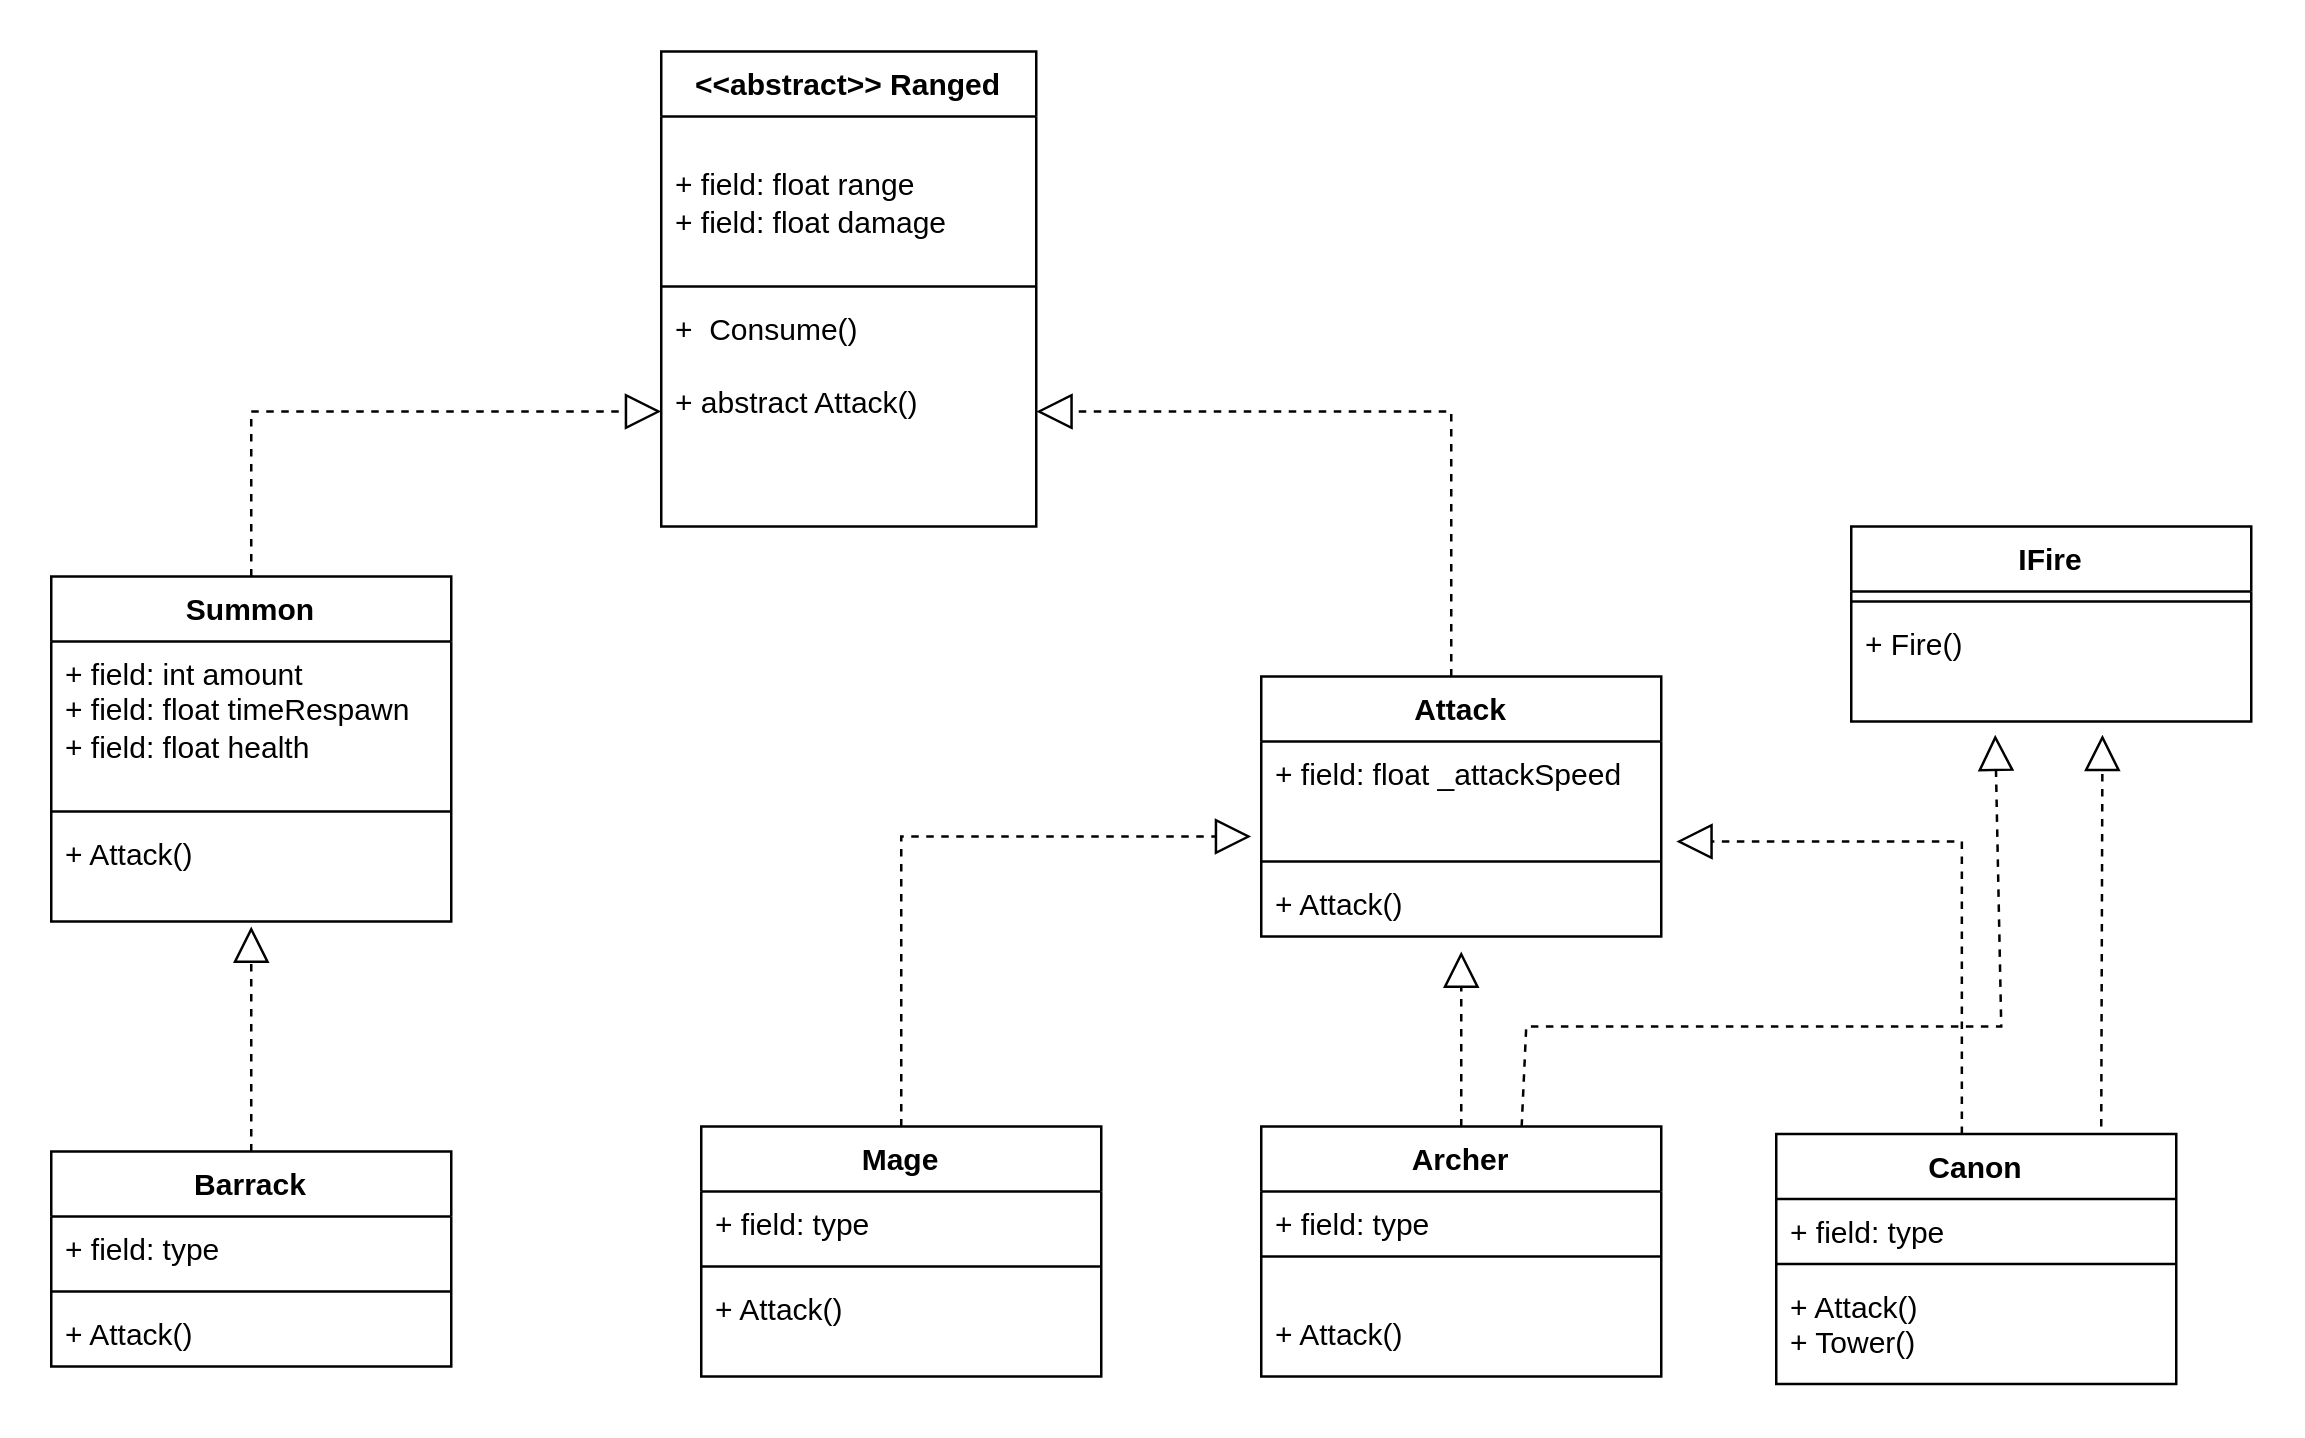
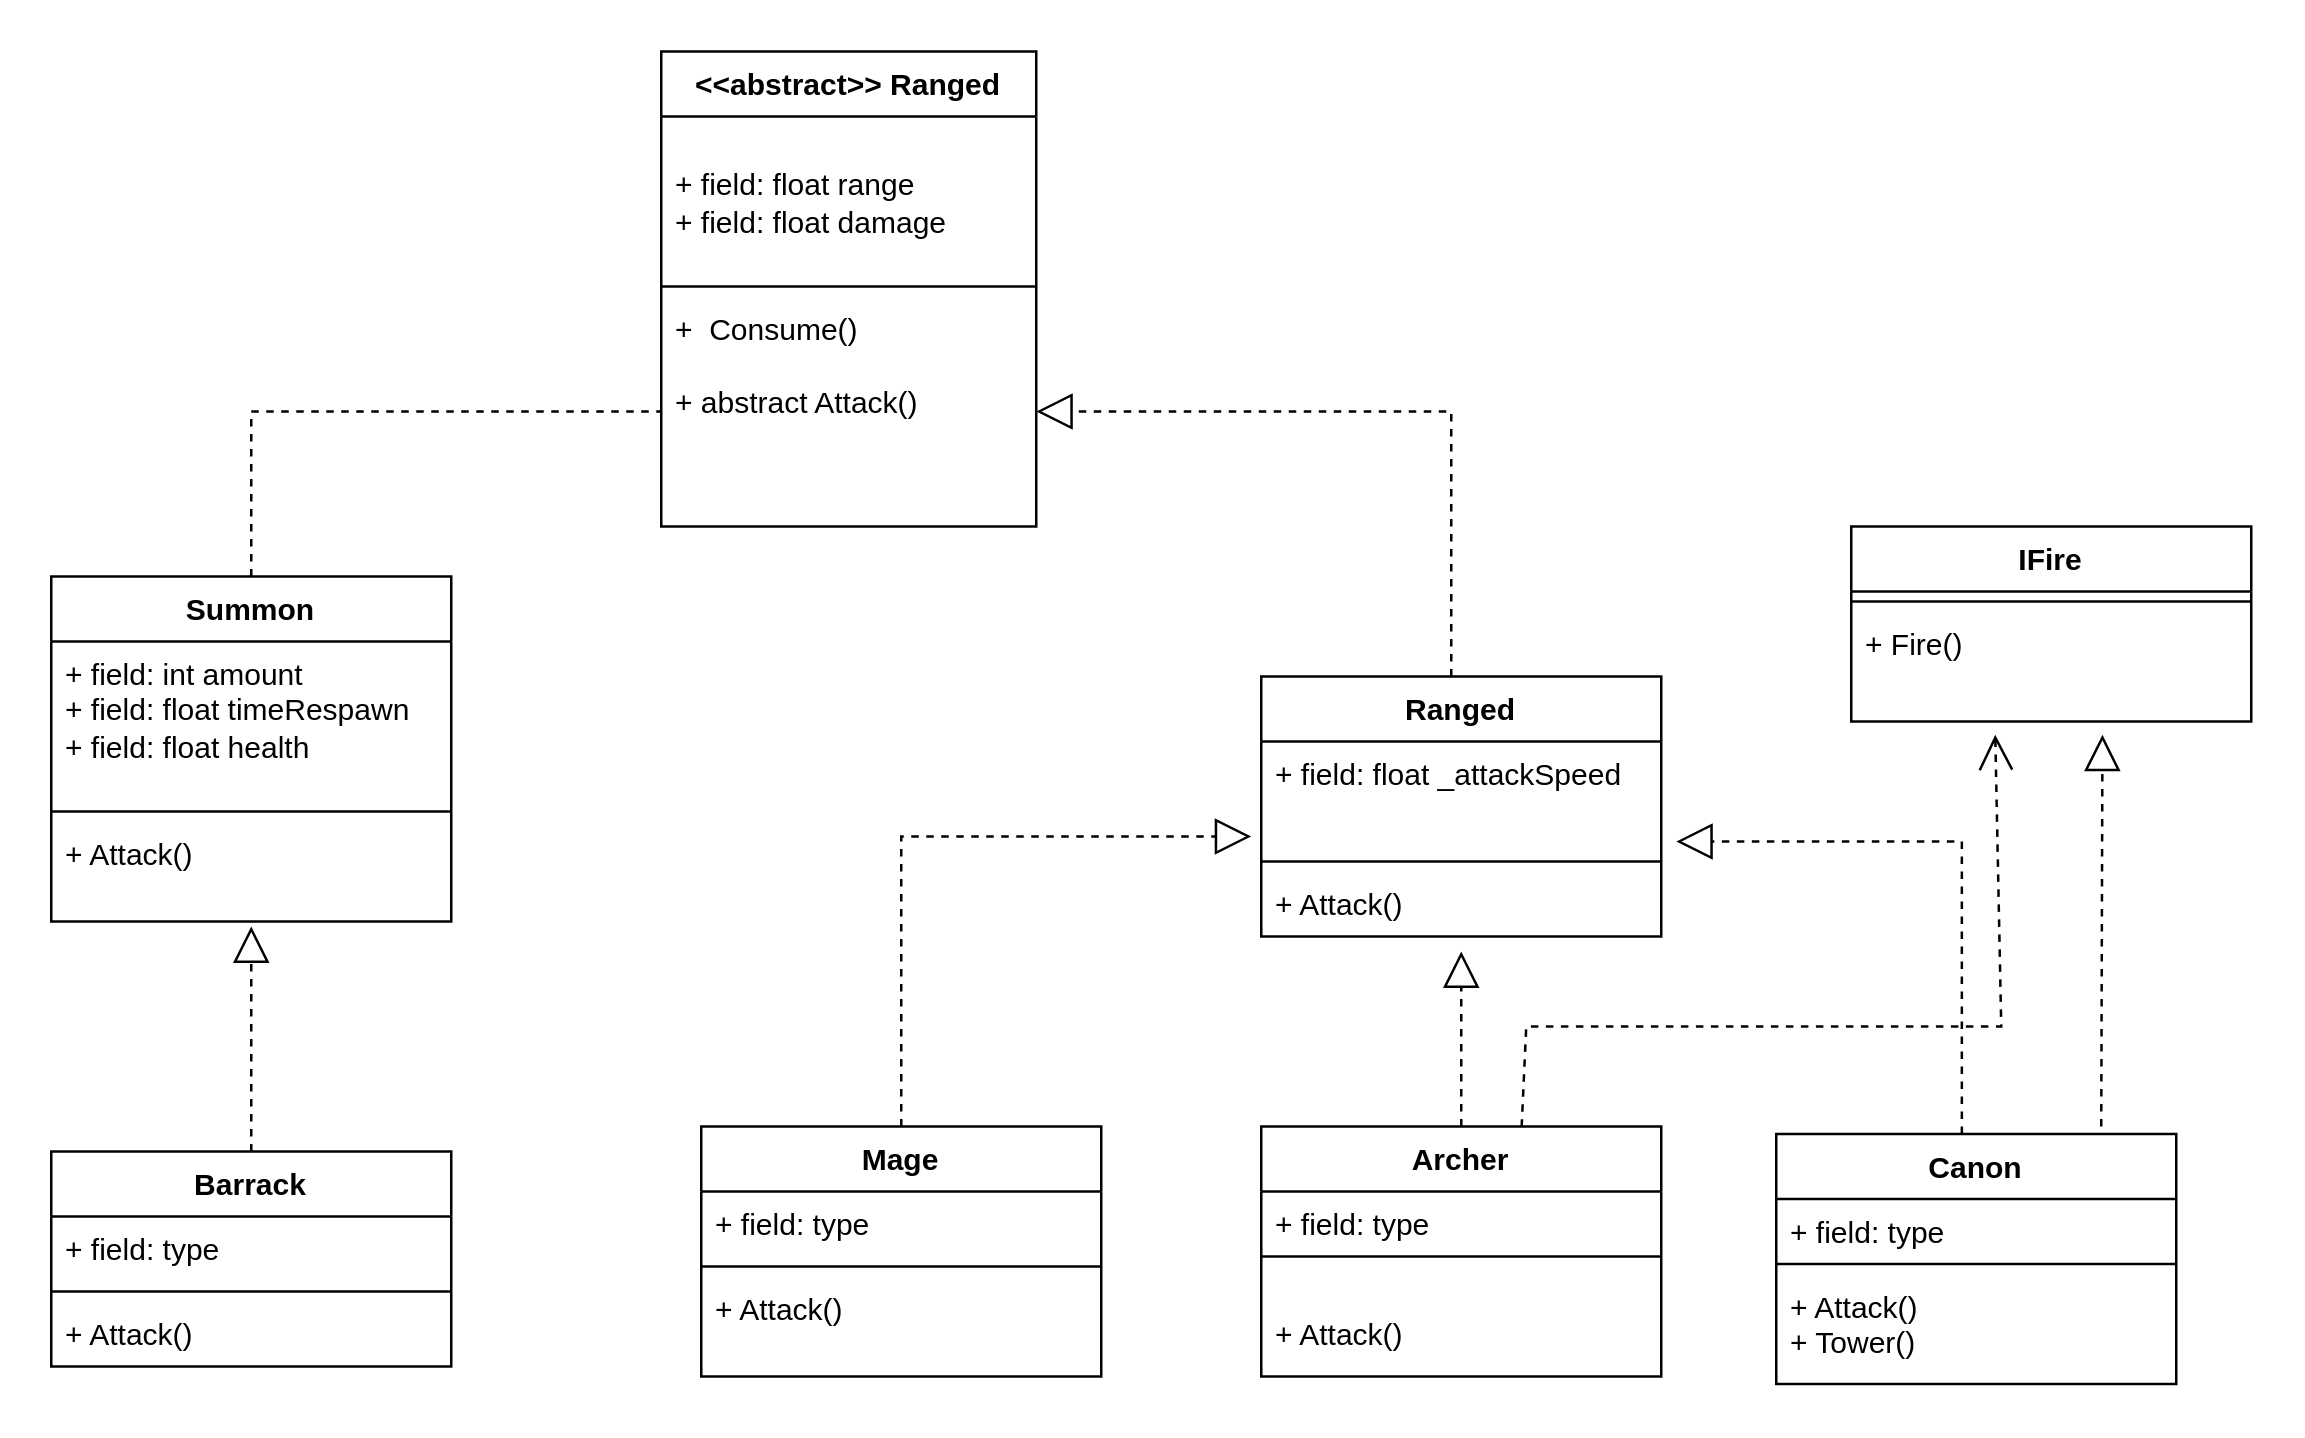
(624, 411) -> (640, 411)
(1461, 712) -> (1461, 712)
(1996, 771) -> (1996, 756)
